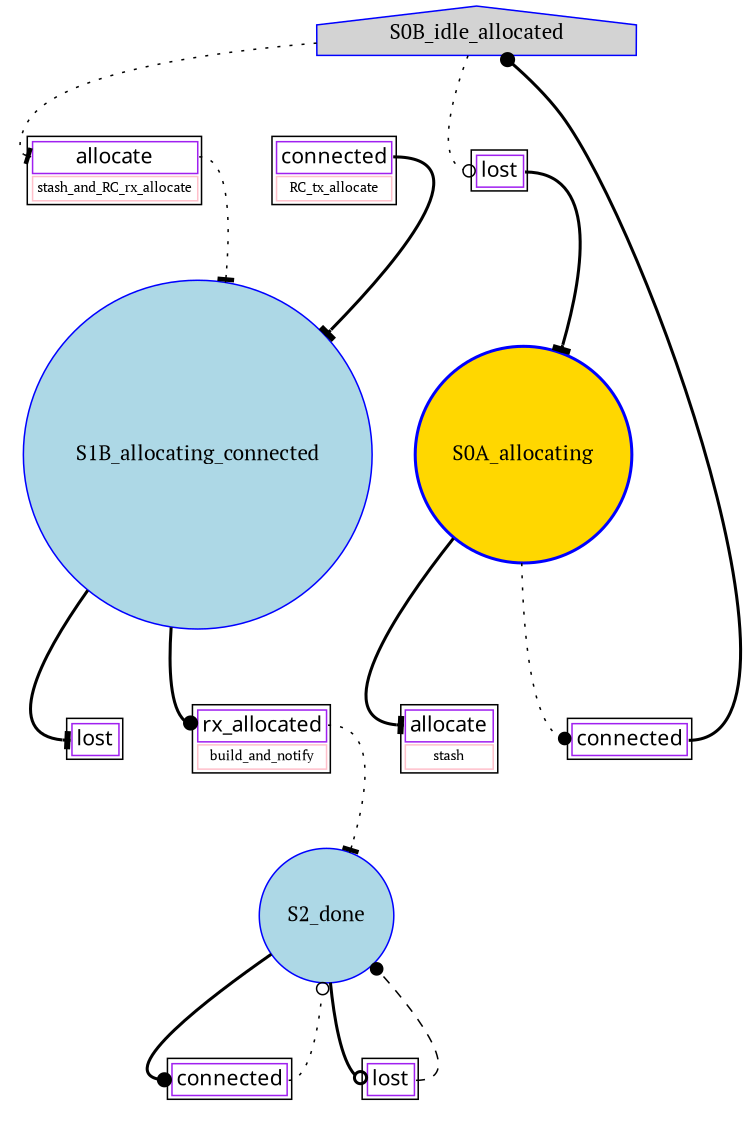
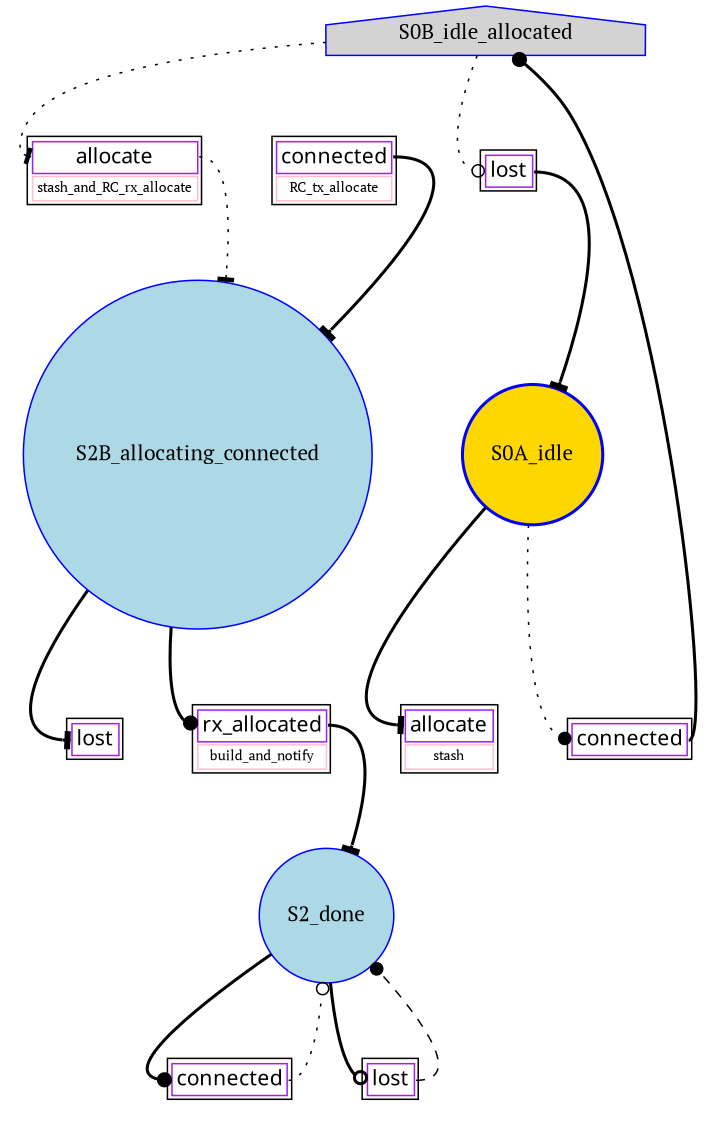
(198, 455) -> (198, 455)
(524, 455) -> (533, 455)
(365, 775) -> (365, 775)
